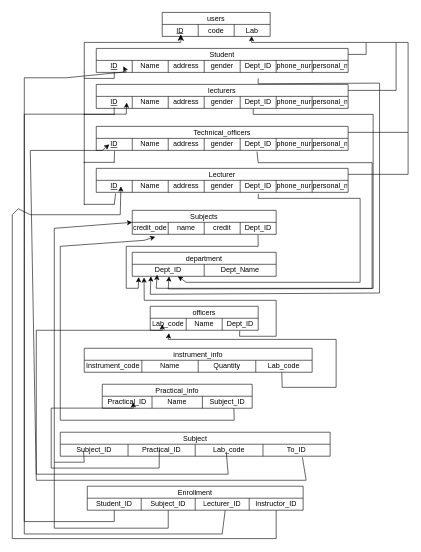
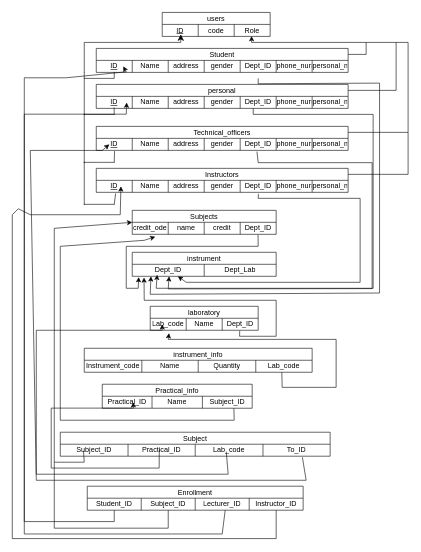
(252, 30) -> (252, 30)
(222, 91) -> (222, 91)
(222, 175) -> (222, 175)
(204, 259) -> (204, 259)
(240, 270) -> (240, 270)
(204, 313) -> (204, 313)
